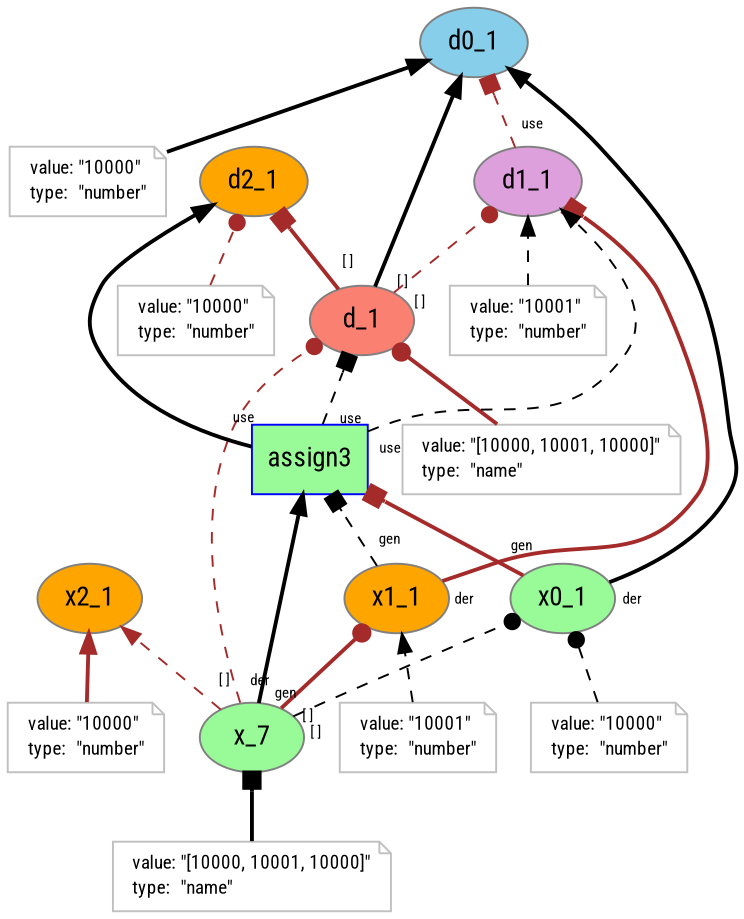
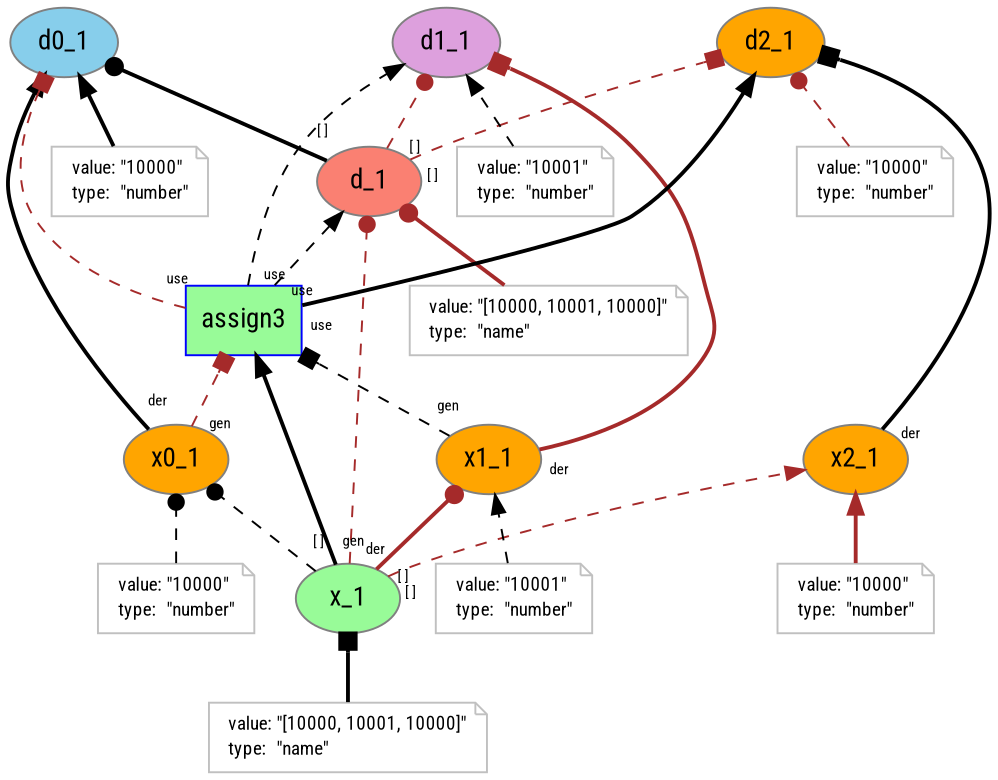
(505, 121) -> (50, 237)
(414, 191) -> (224, 115)
none -> (989, 221)
(314, 259) -> (555, 107)
(333, 399) -> (302, 256)
(454, 539) -> (205, 400)
(563, 598) -> (176, 459)
(252, 737) -> (348, 598)
